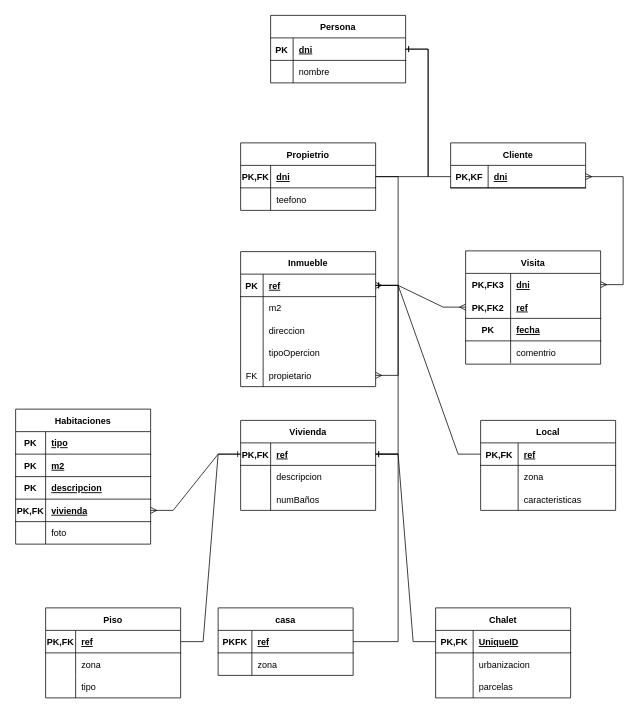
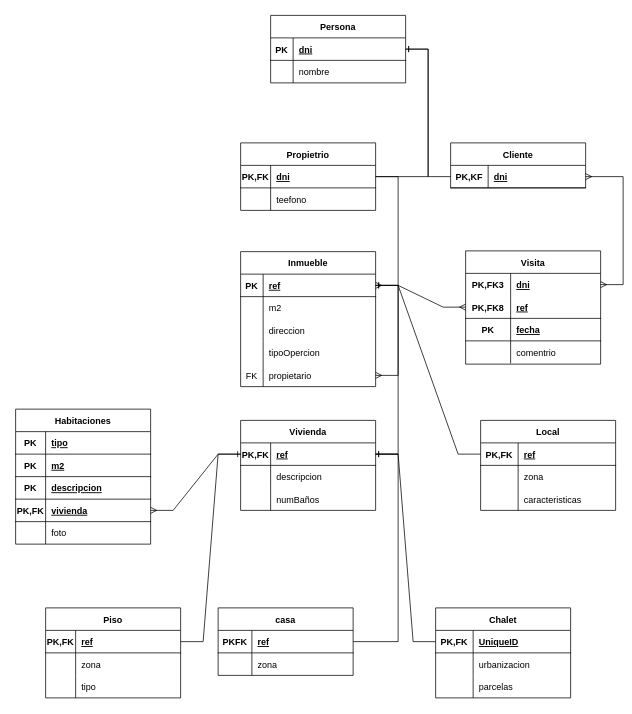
(488, 308) -> (488, 308)
